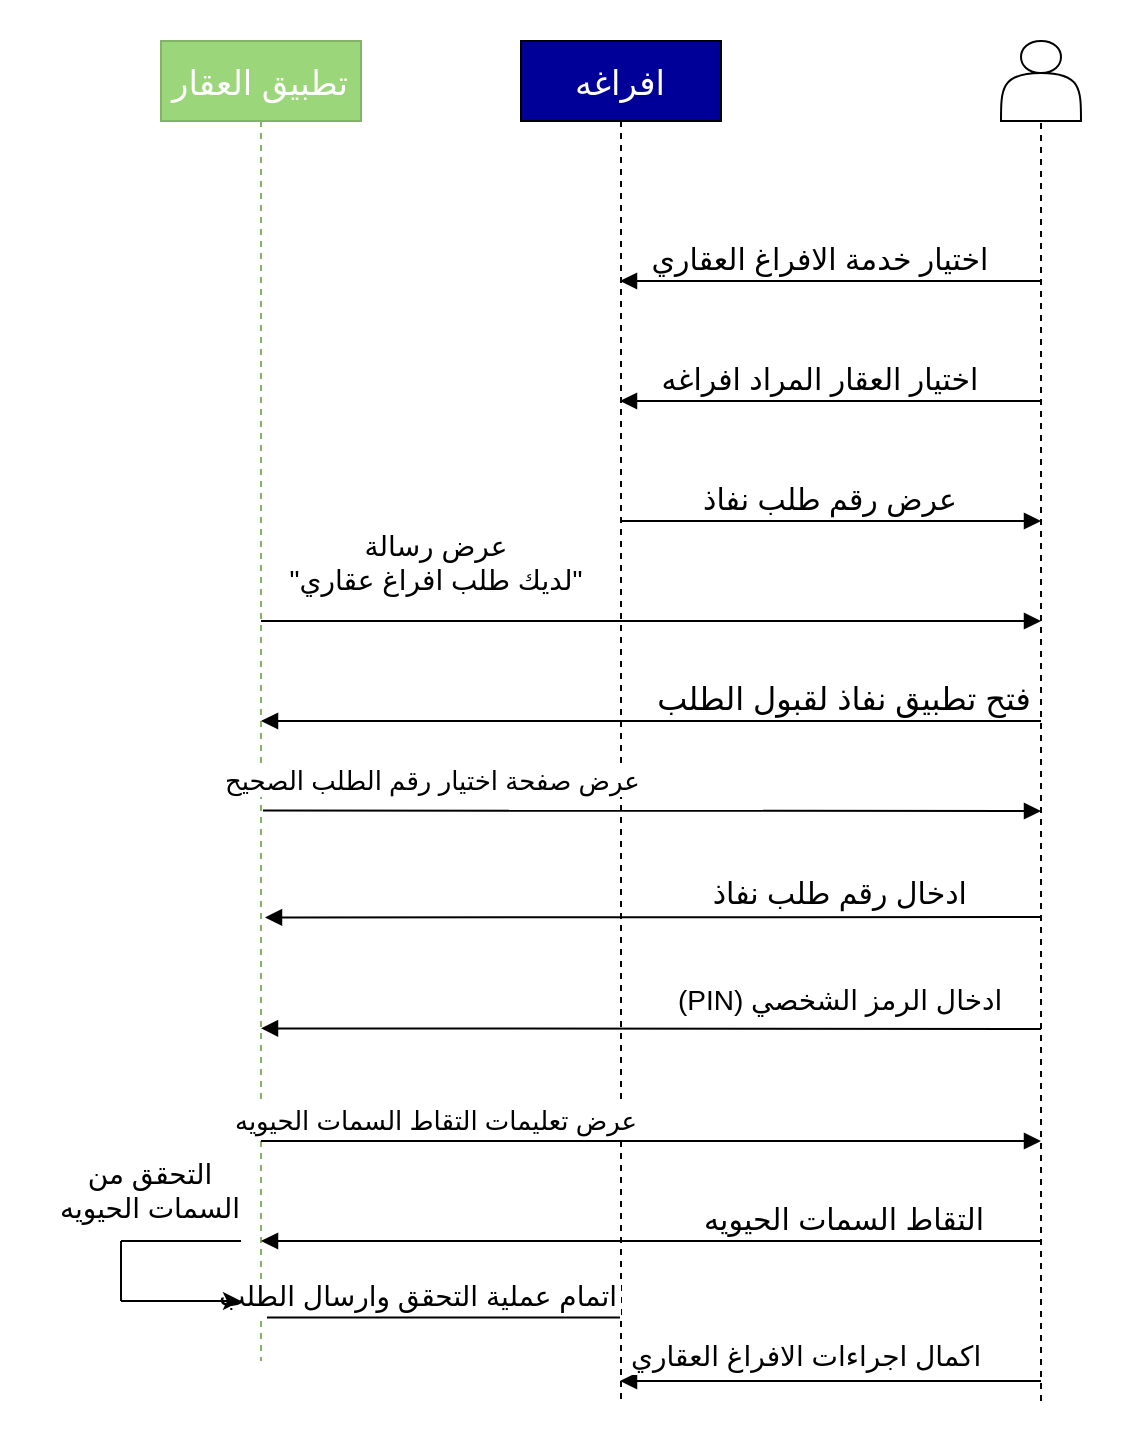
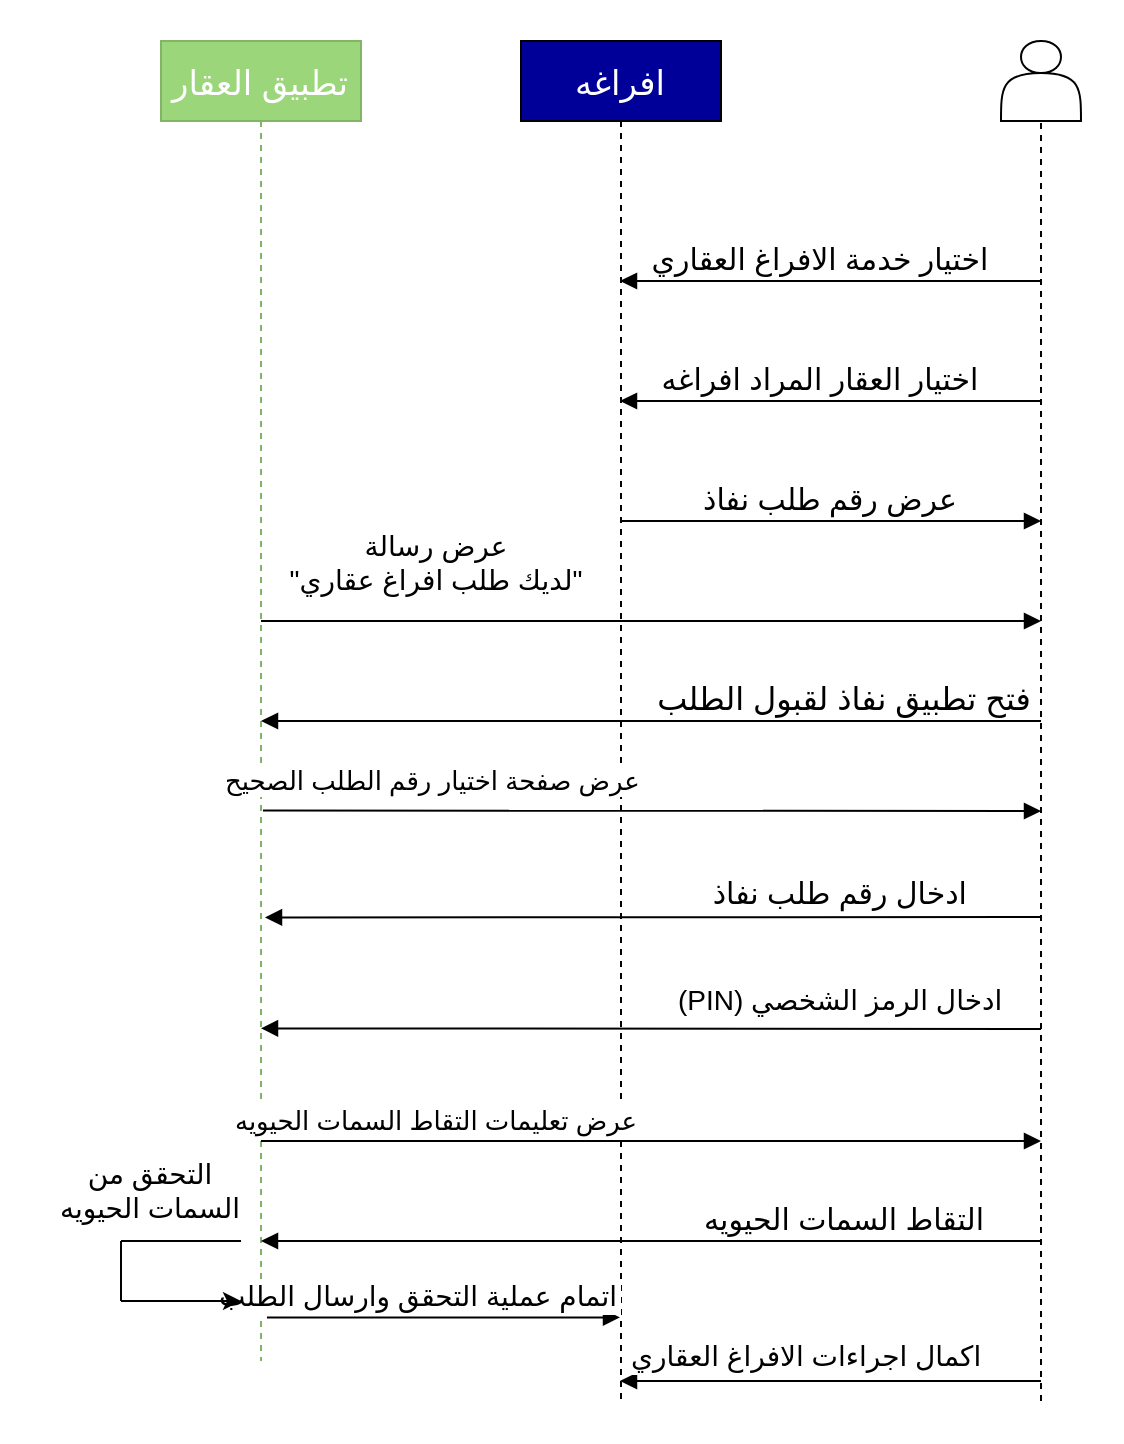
(609, 1317) -> (602, 1317)
